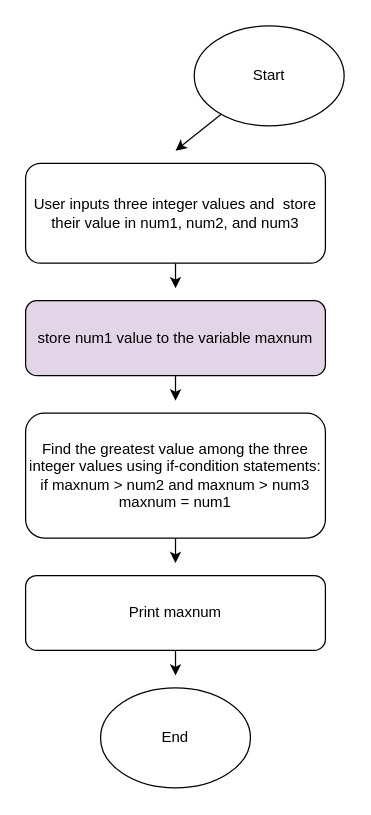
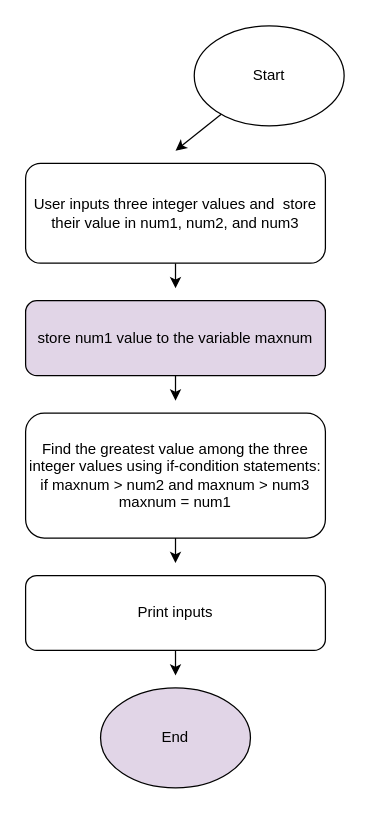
(176, 613) -> (176, 613)
(176, 738) -> (176, 738)
